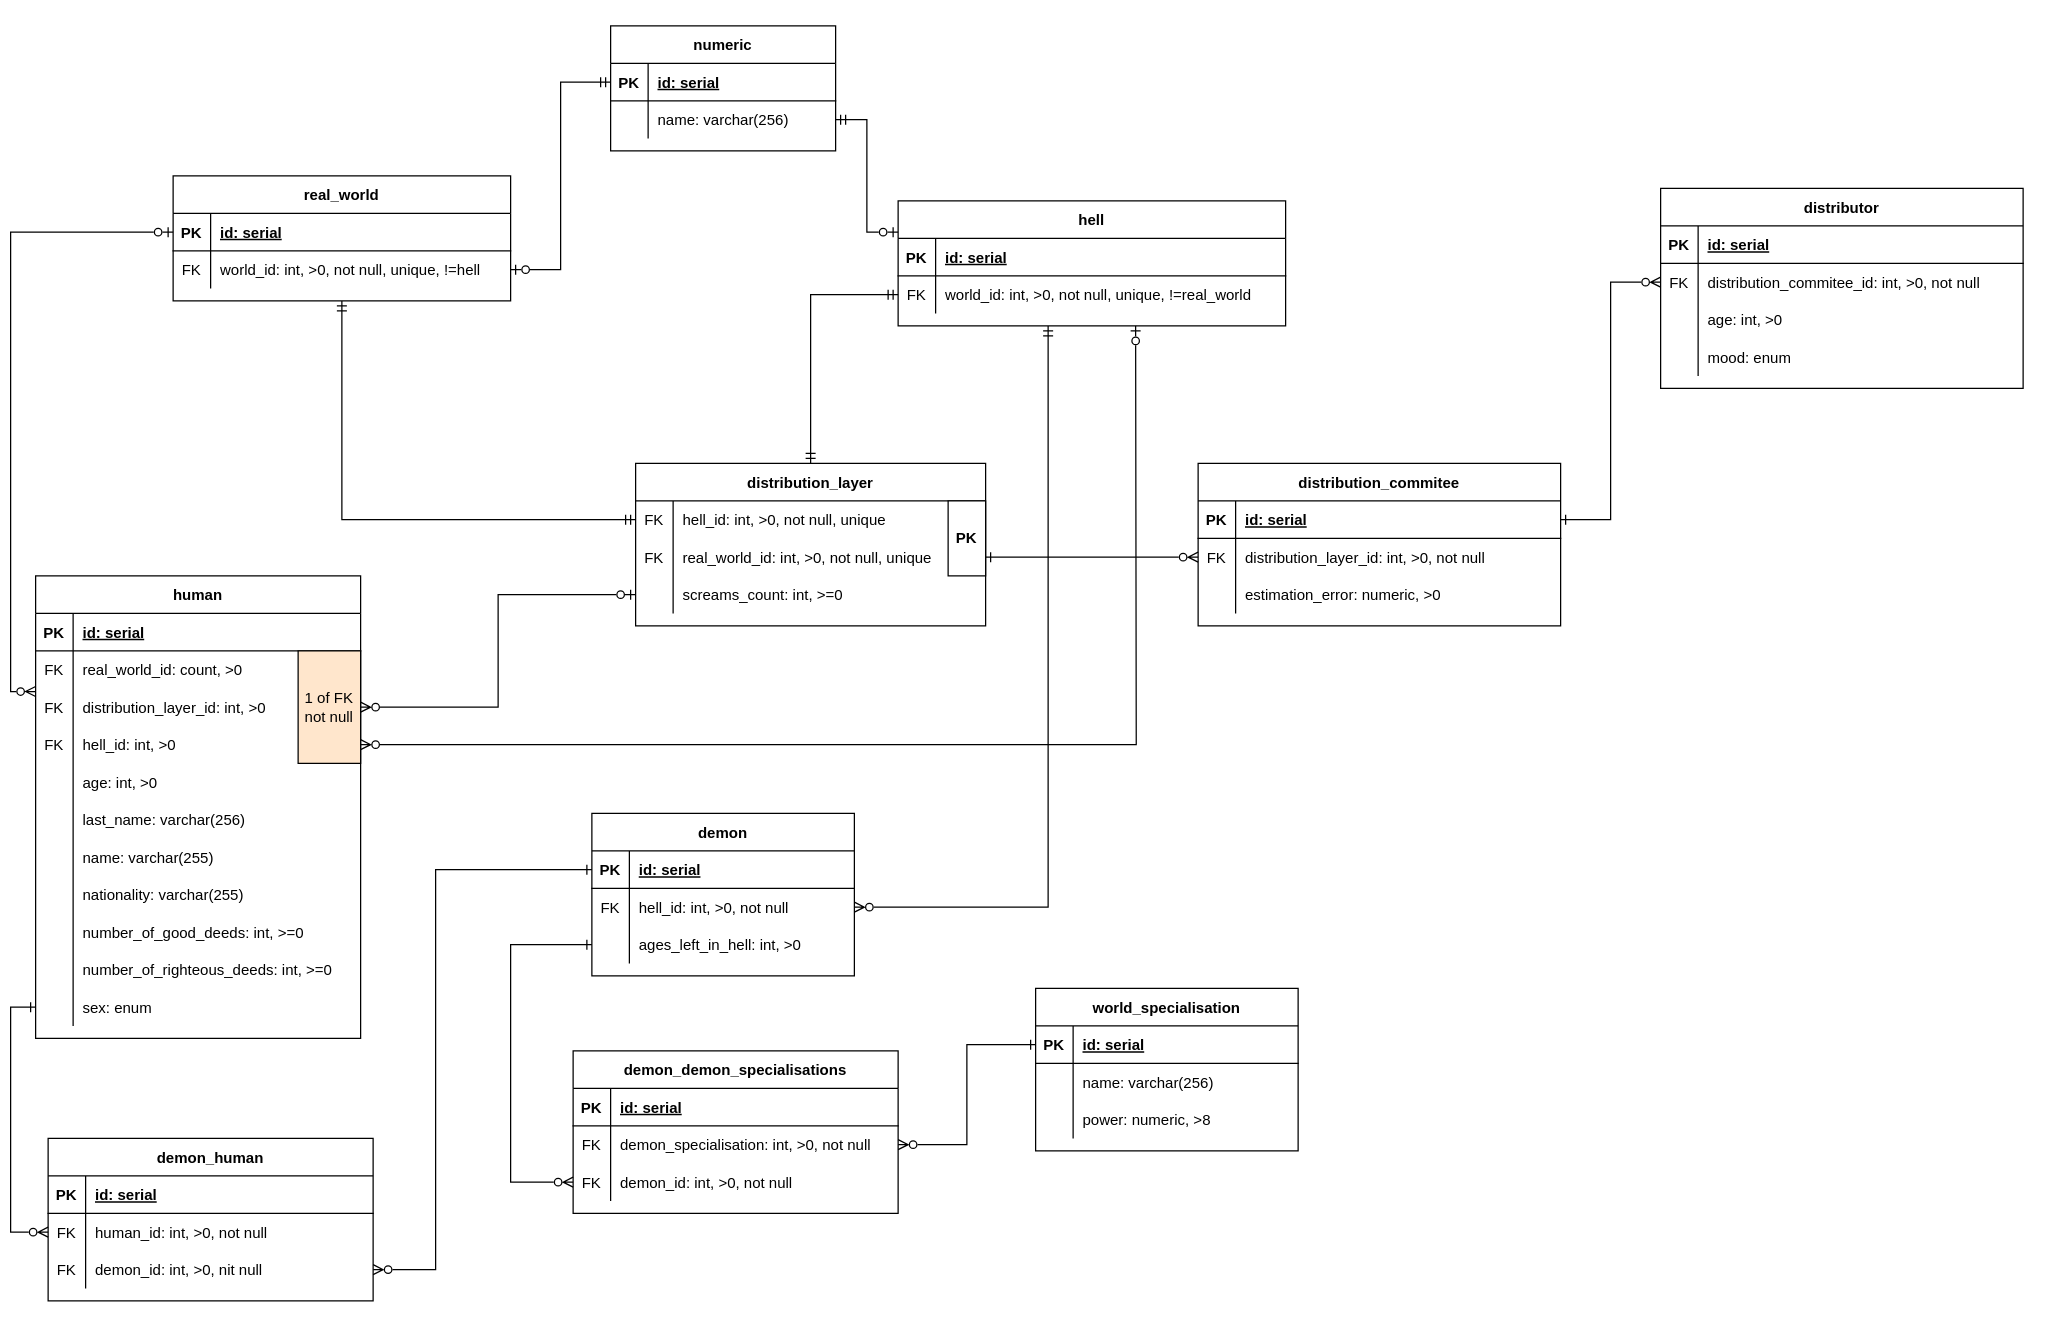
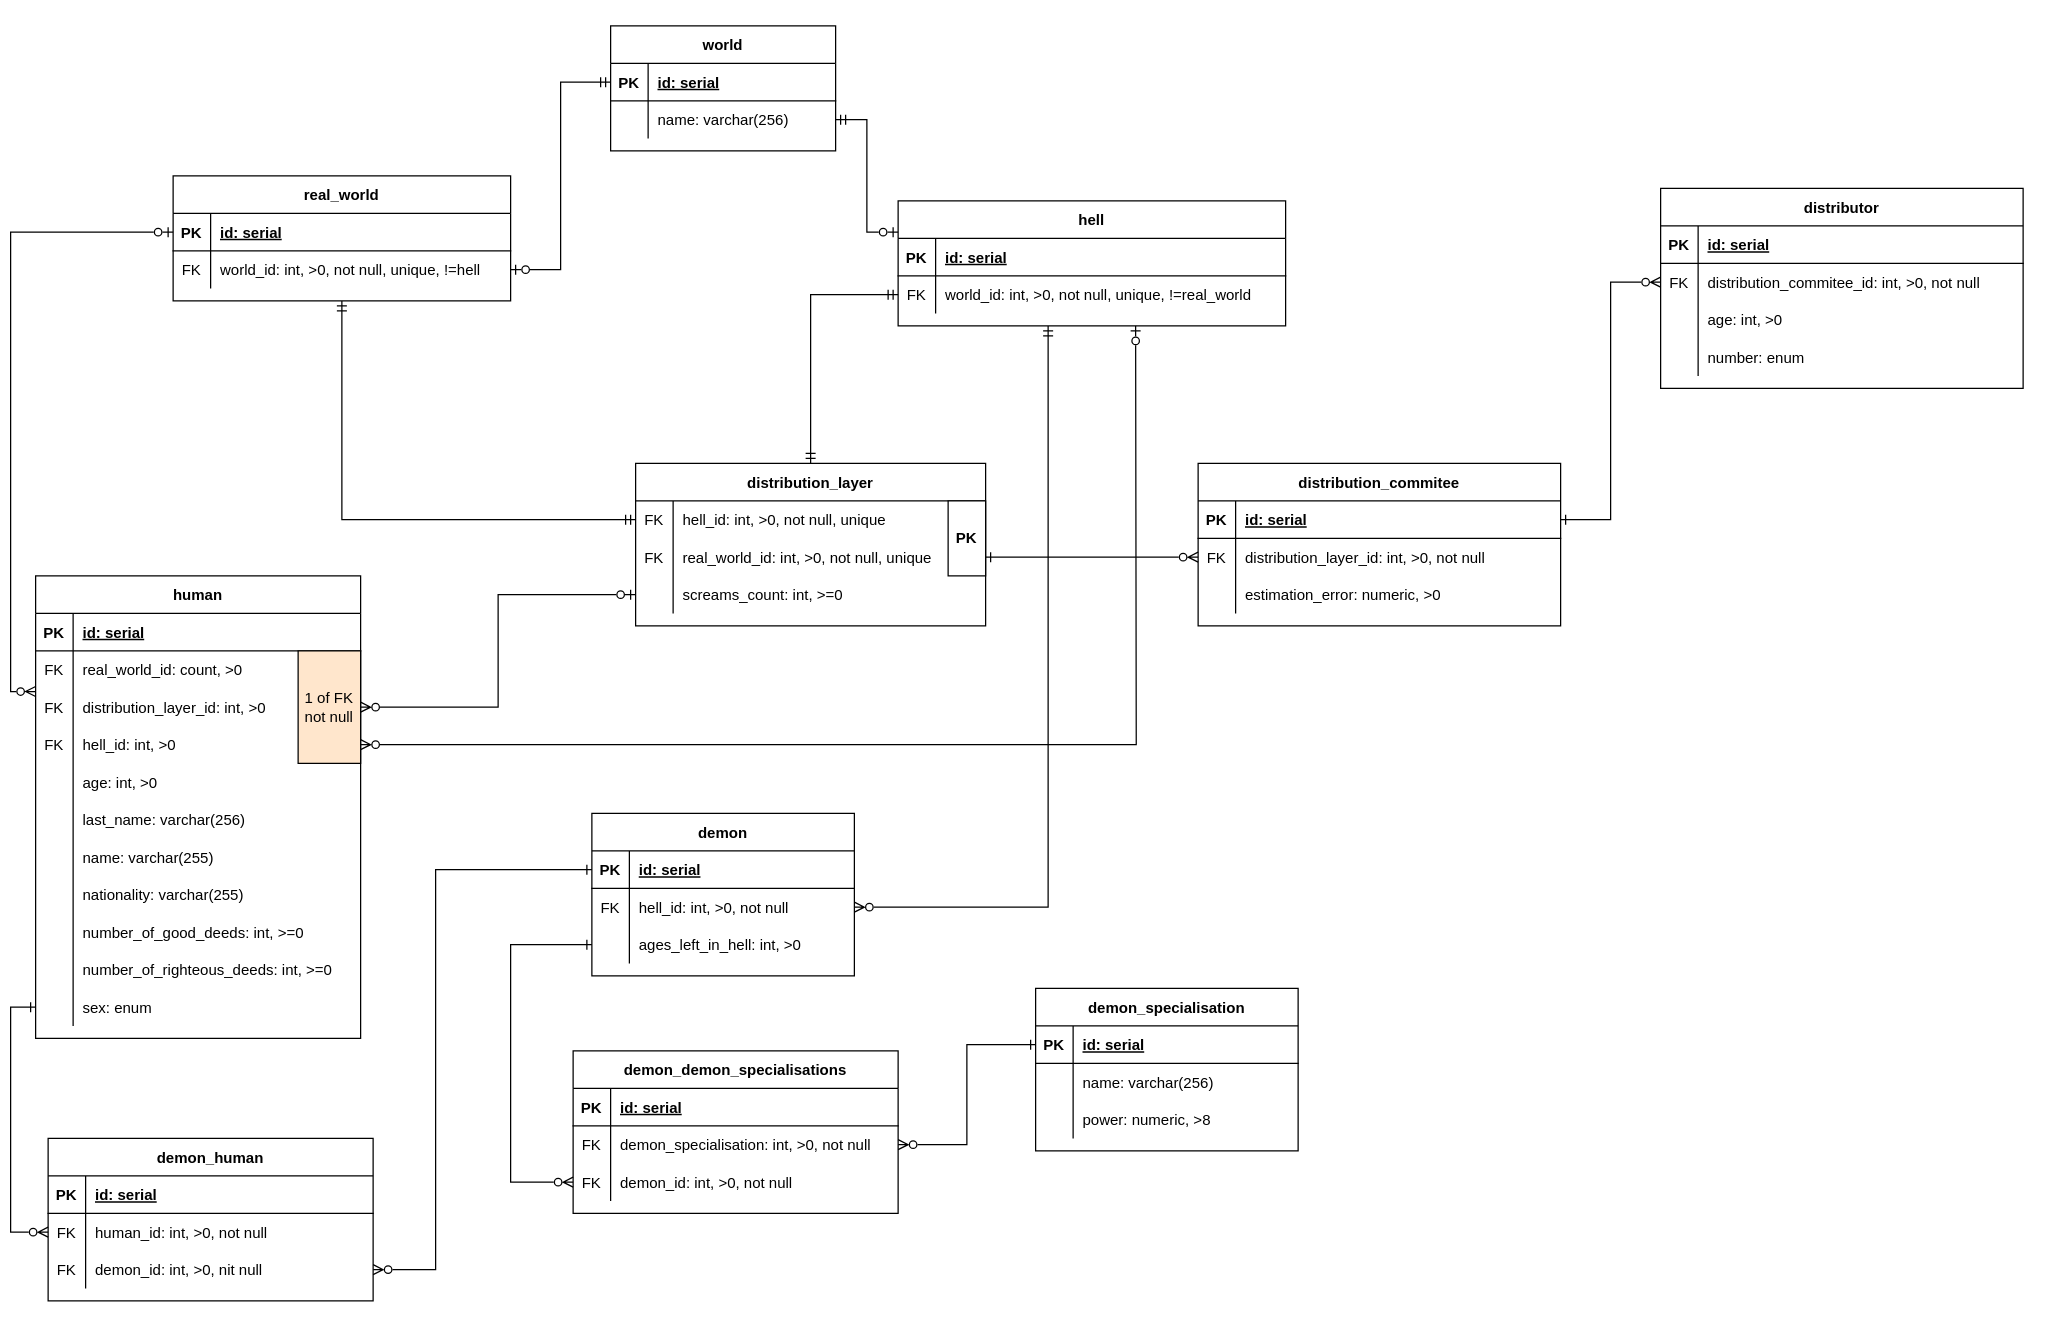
(723, 45) -> (723, 45)
(1746, 358) -> (1754, 358)
(1166, 1008) -> (1166, 1008)
